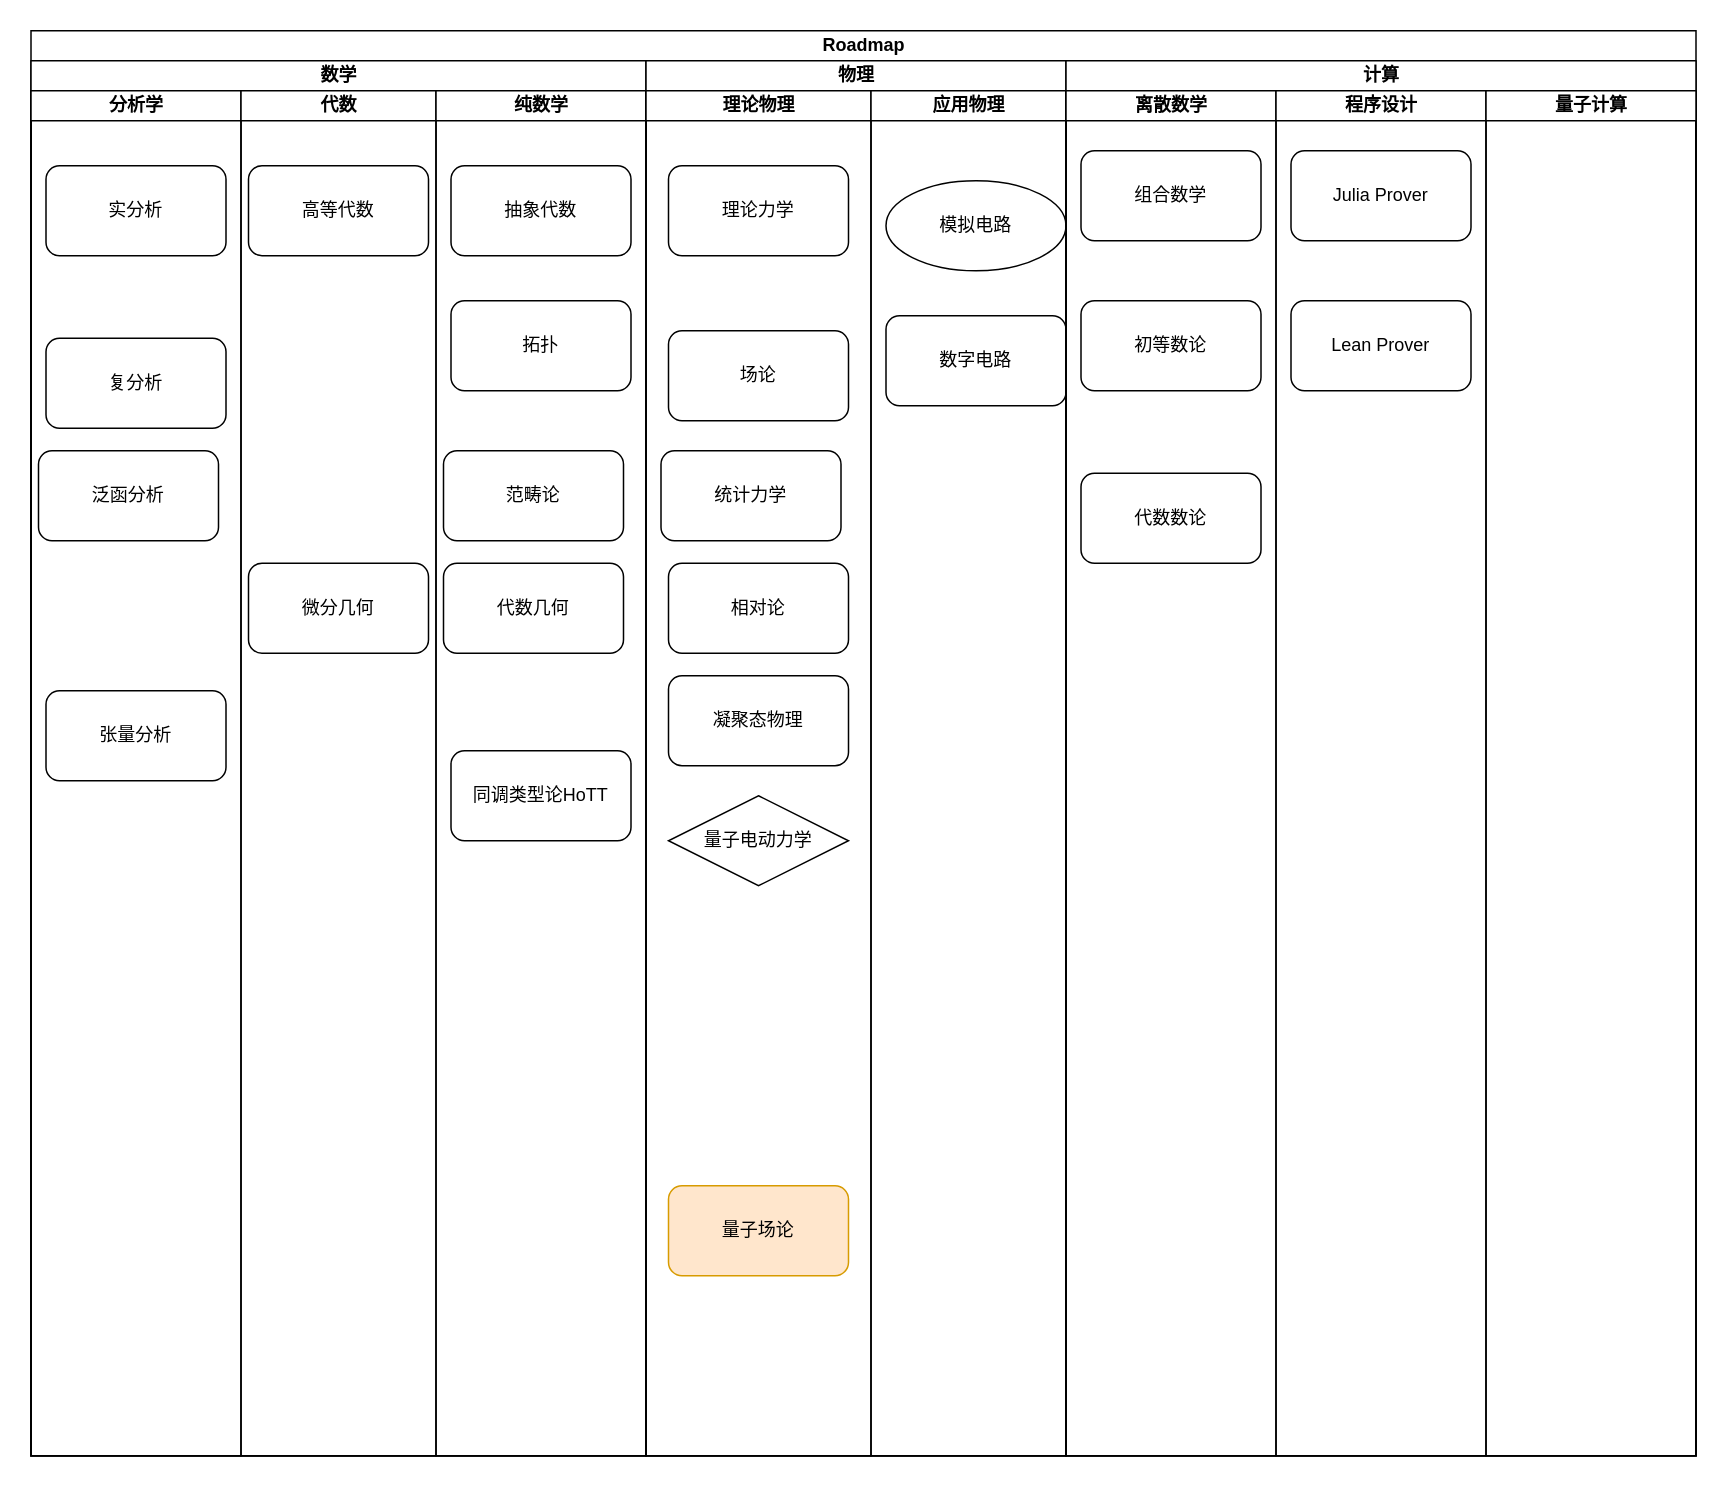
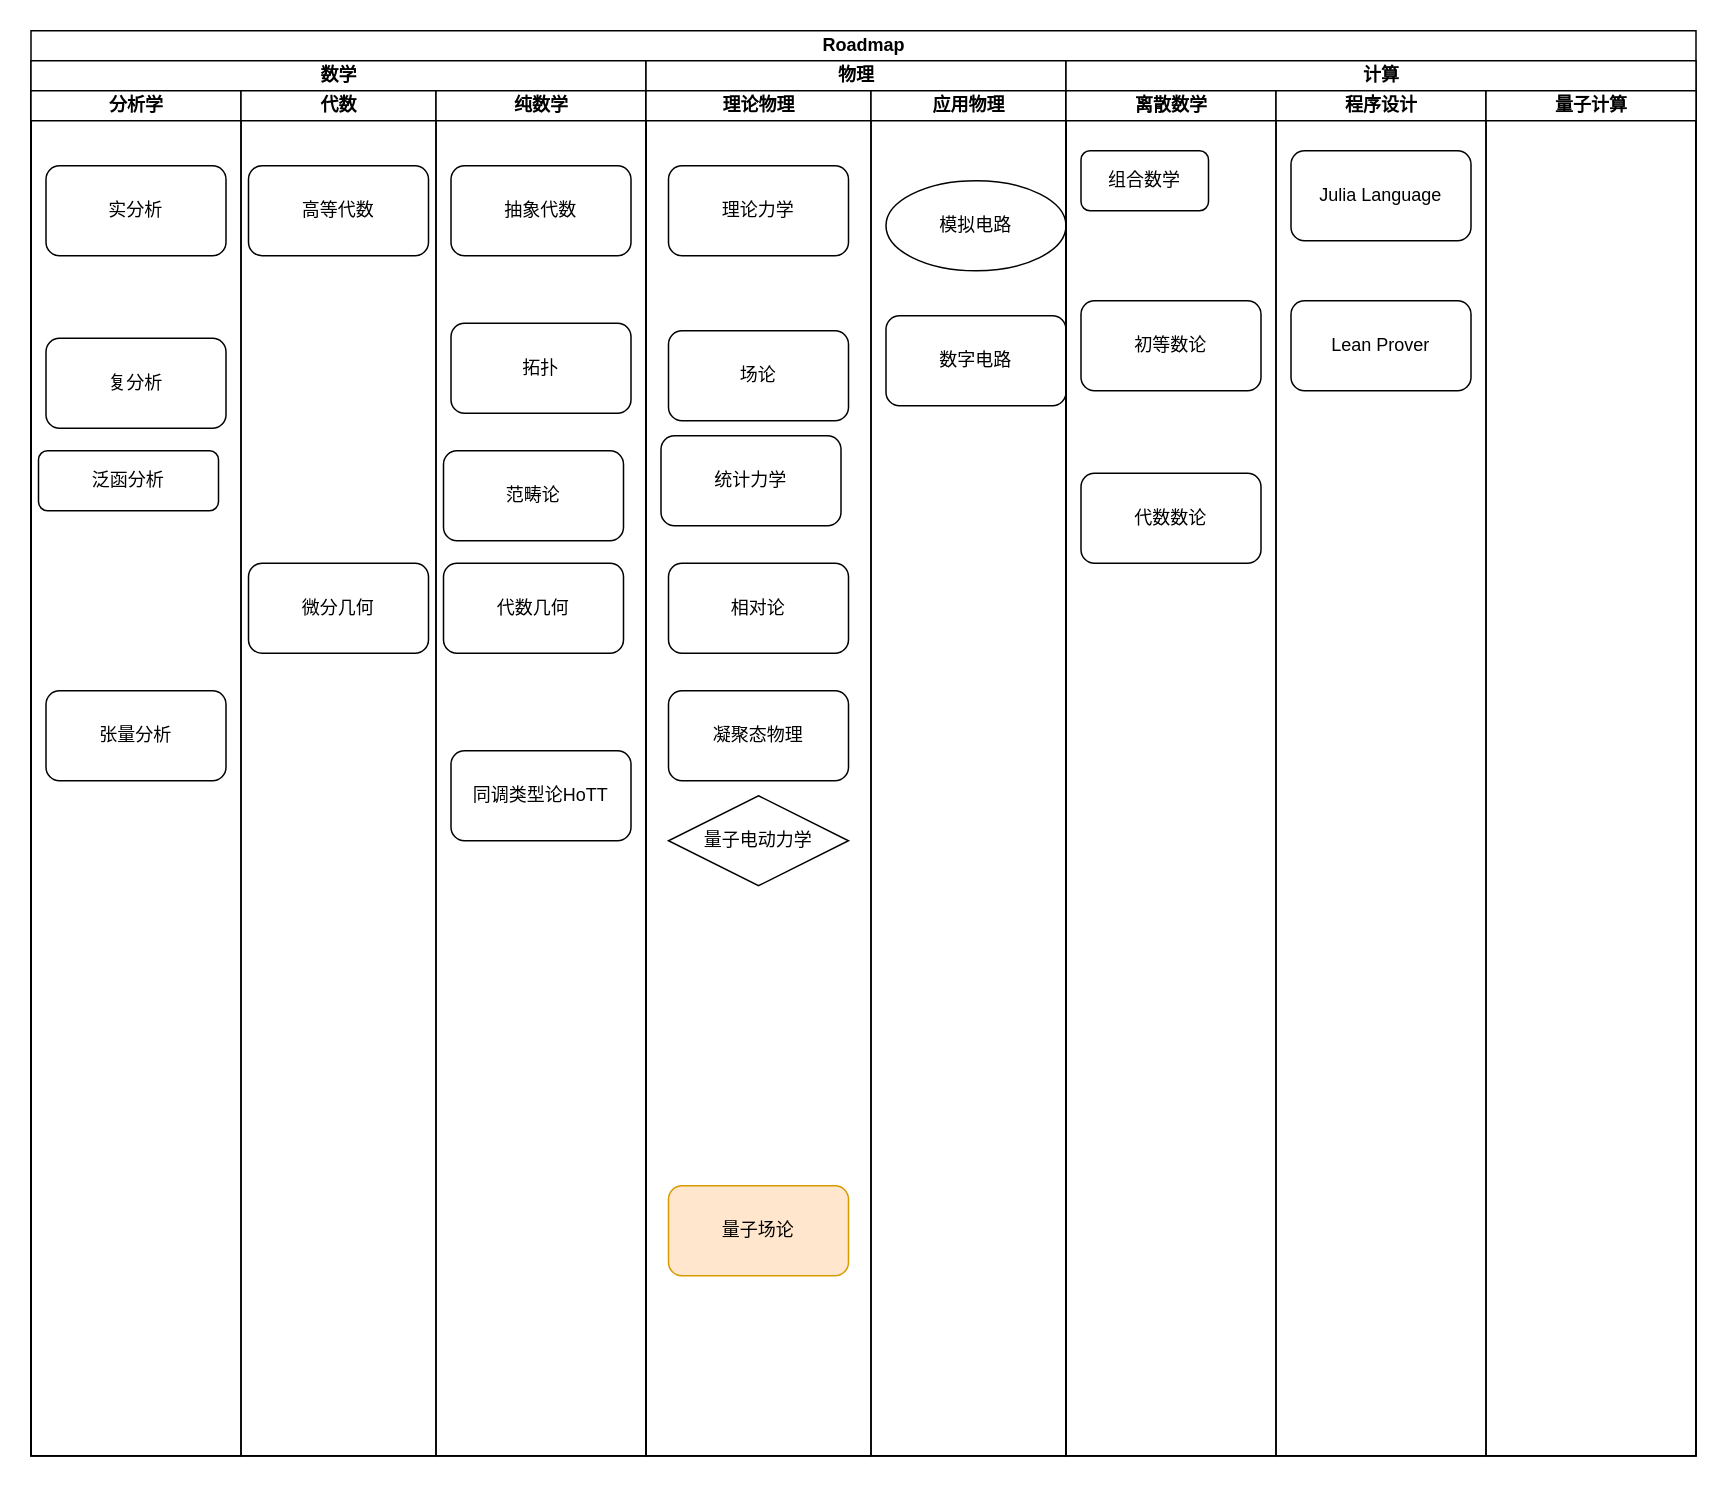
(1171, 196) -> (1145, 181)
(1381, 196) -> (1381, 196)
(541, 346) -> (541, 368)
(128, 496) -> (128, 481)
(751, 496) -> (751, 481)
(758, 721) -> (758, 736)
